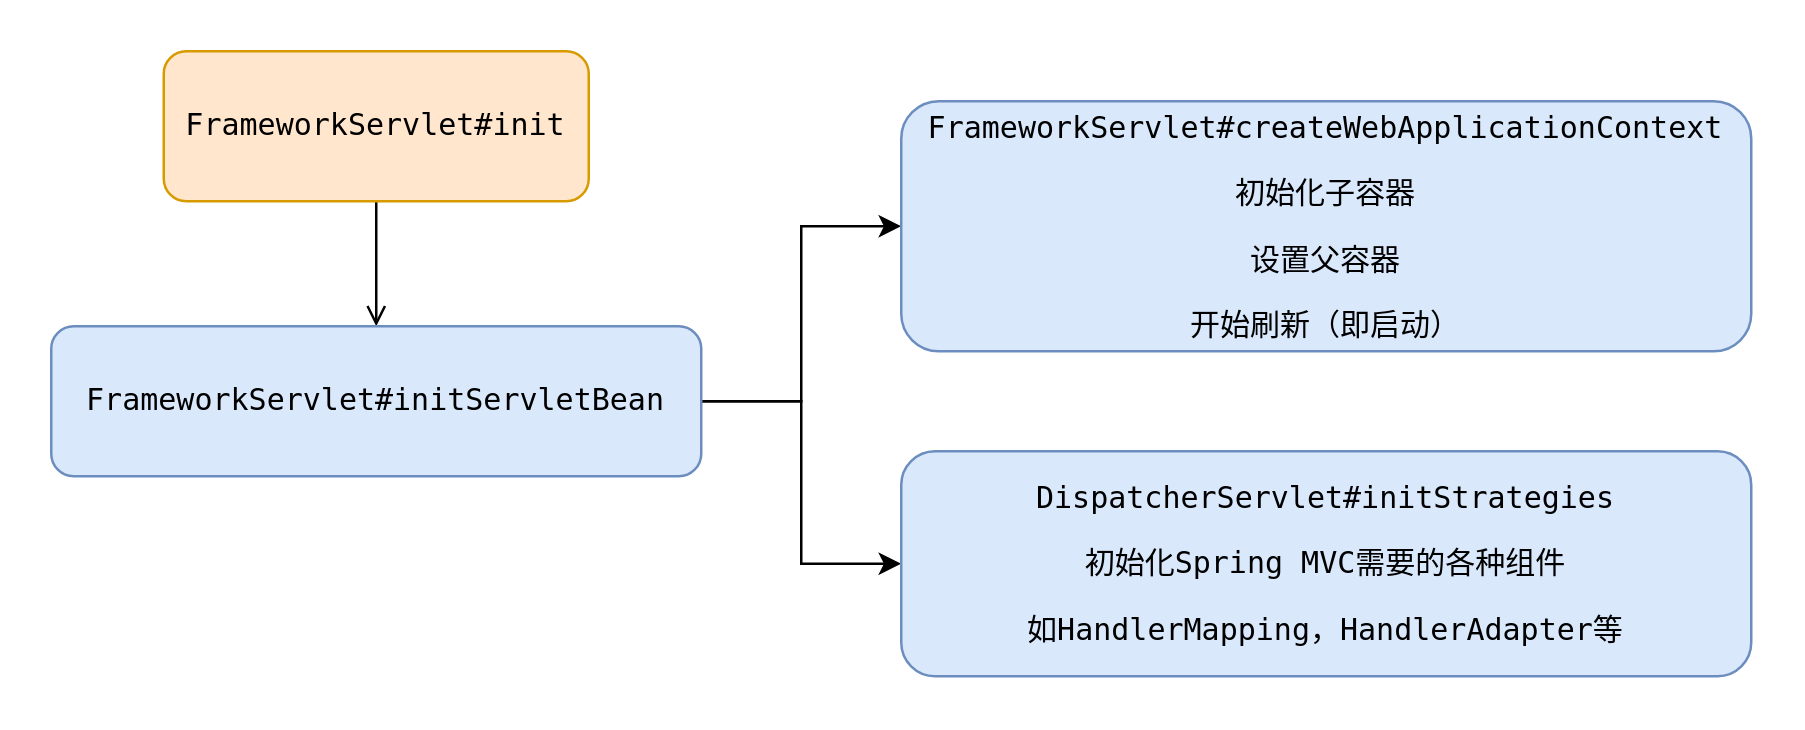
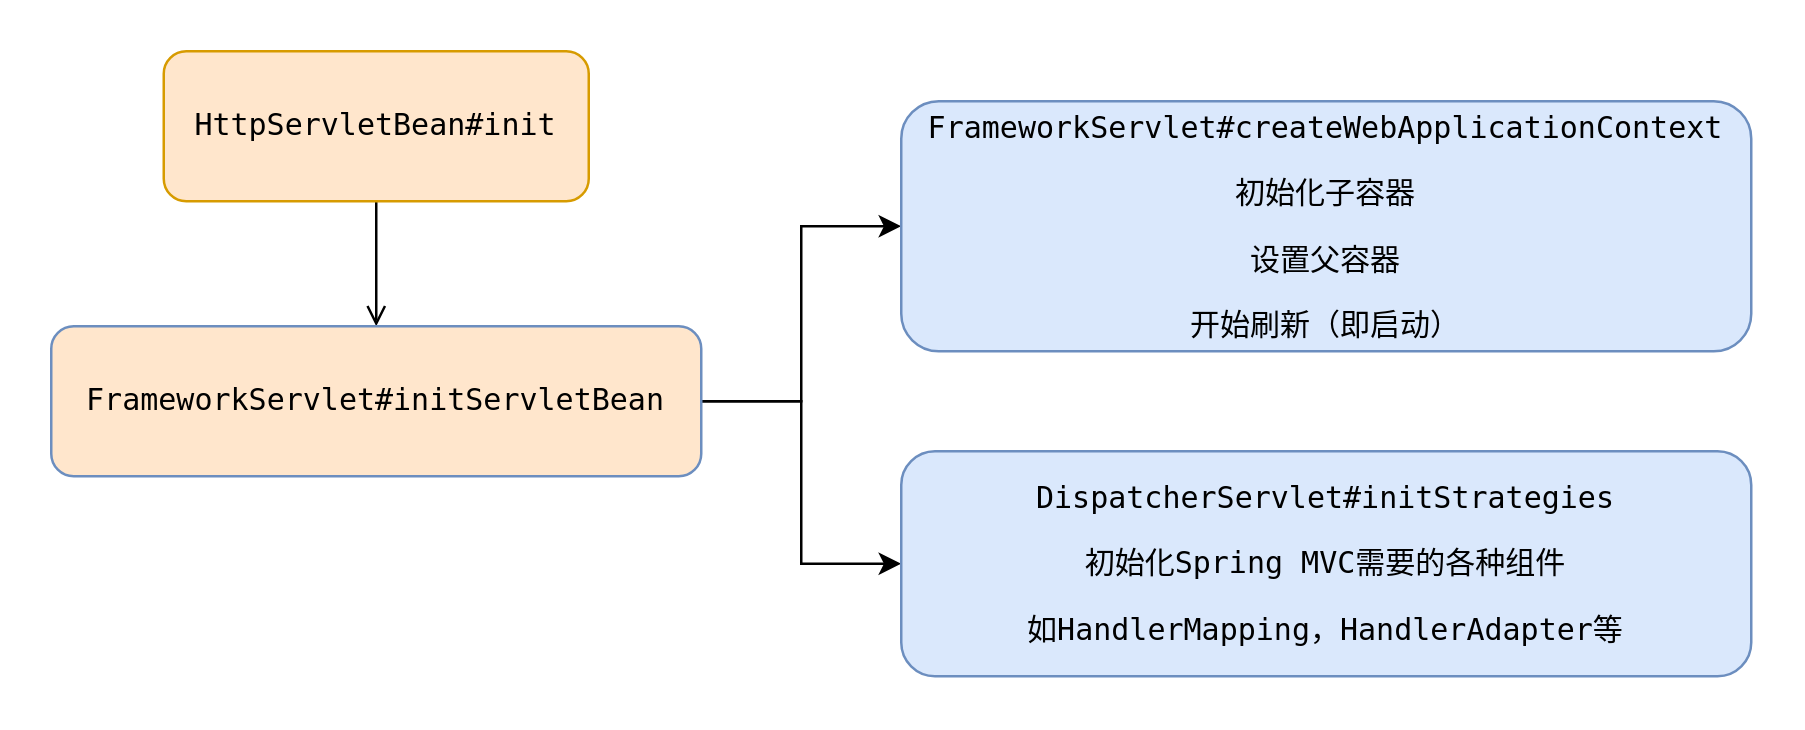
(376, 126) -> (376, 126)
(376, 401) -> (376, 401)
